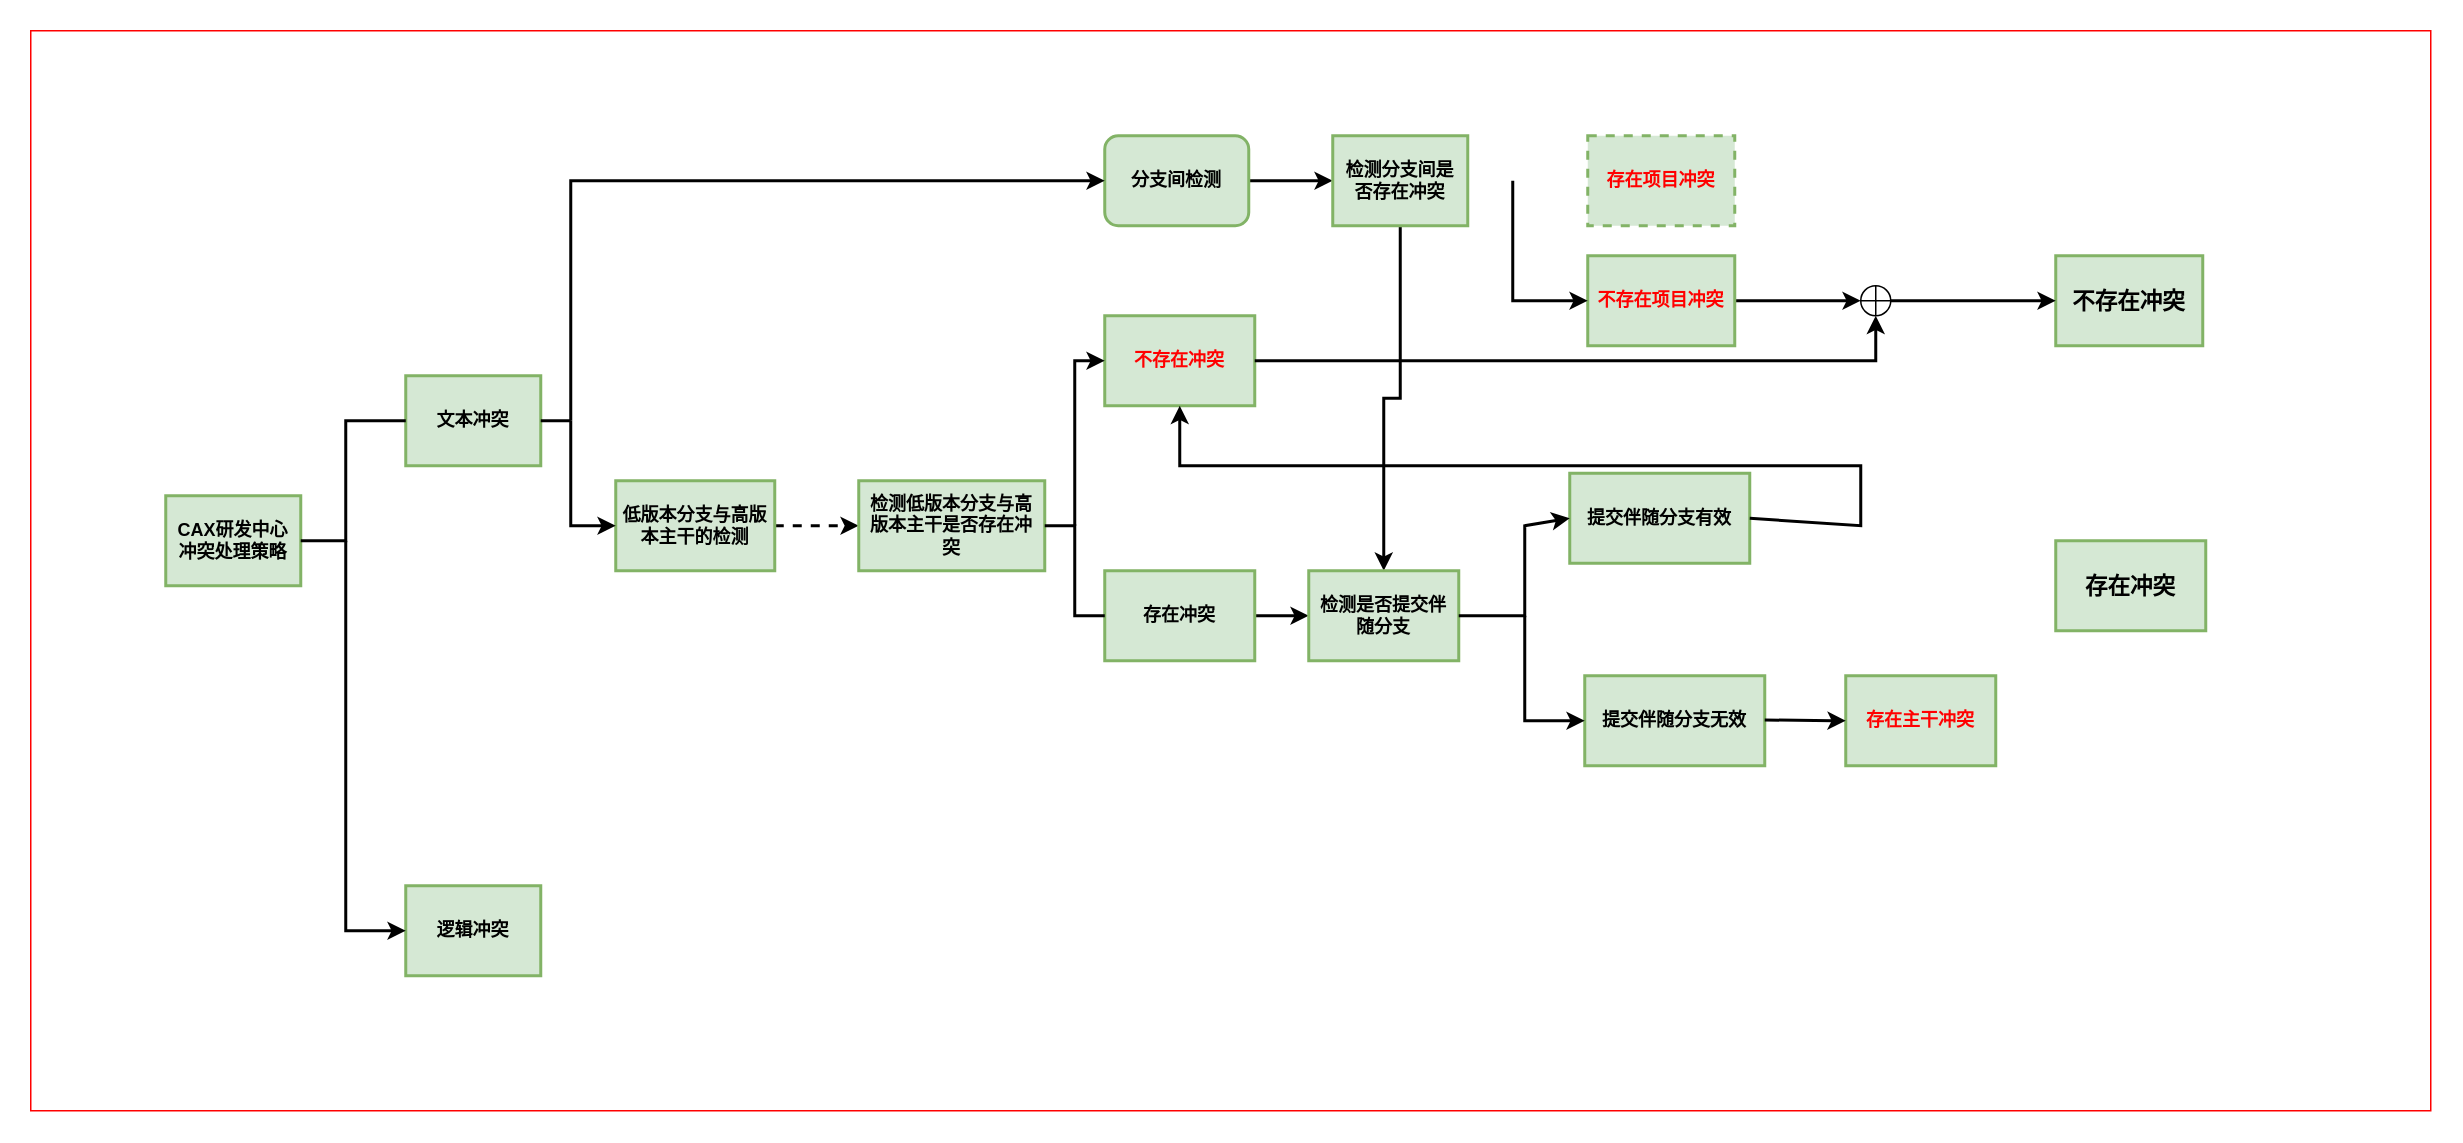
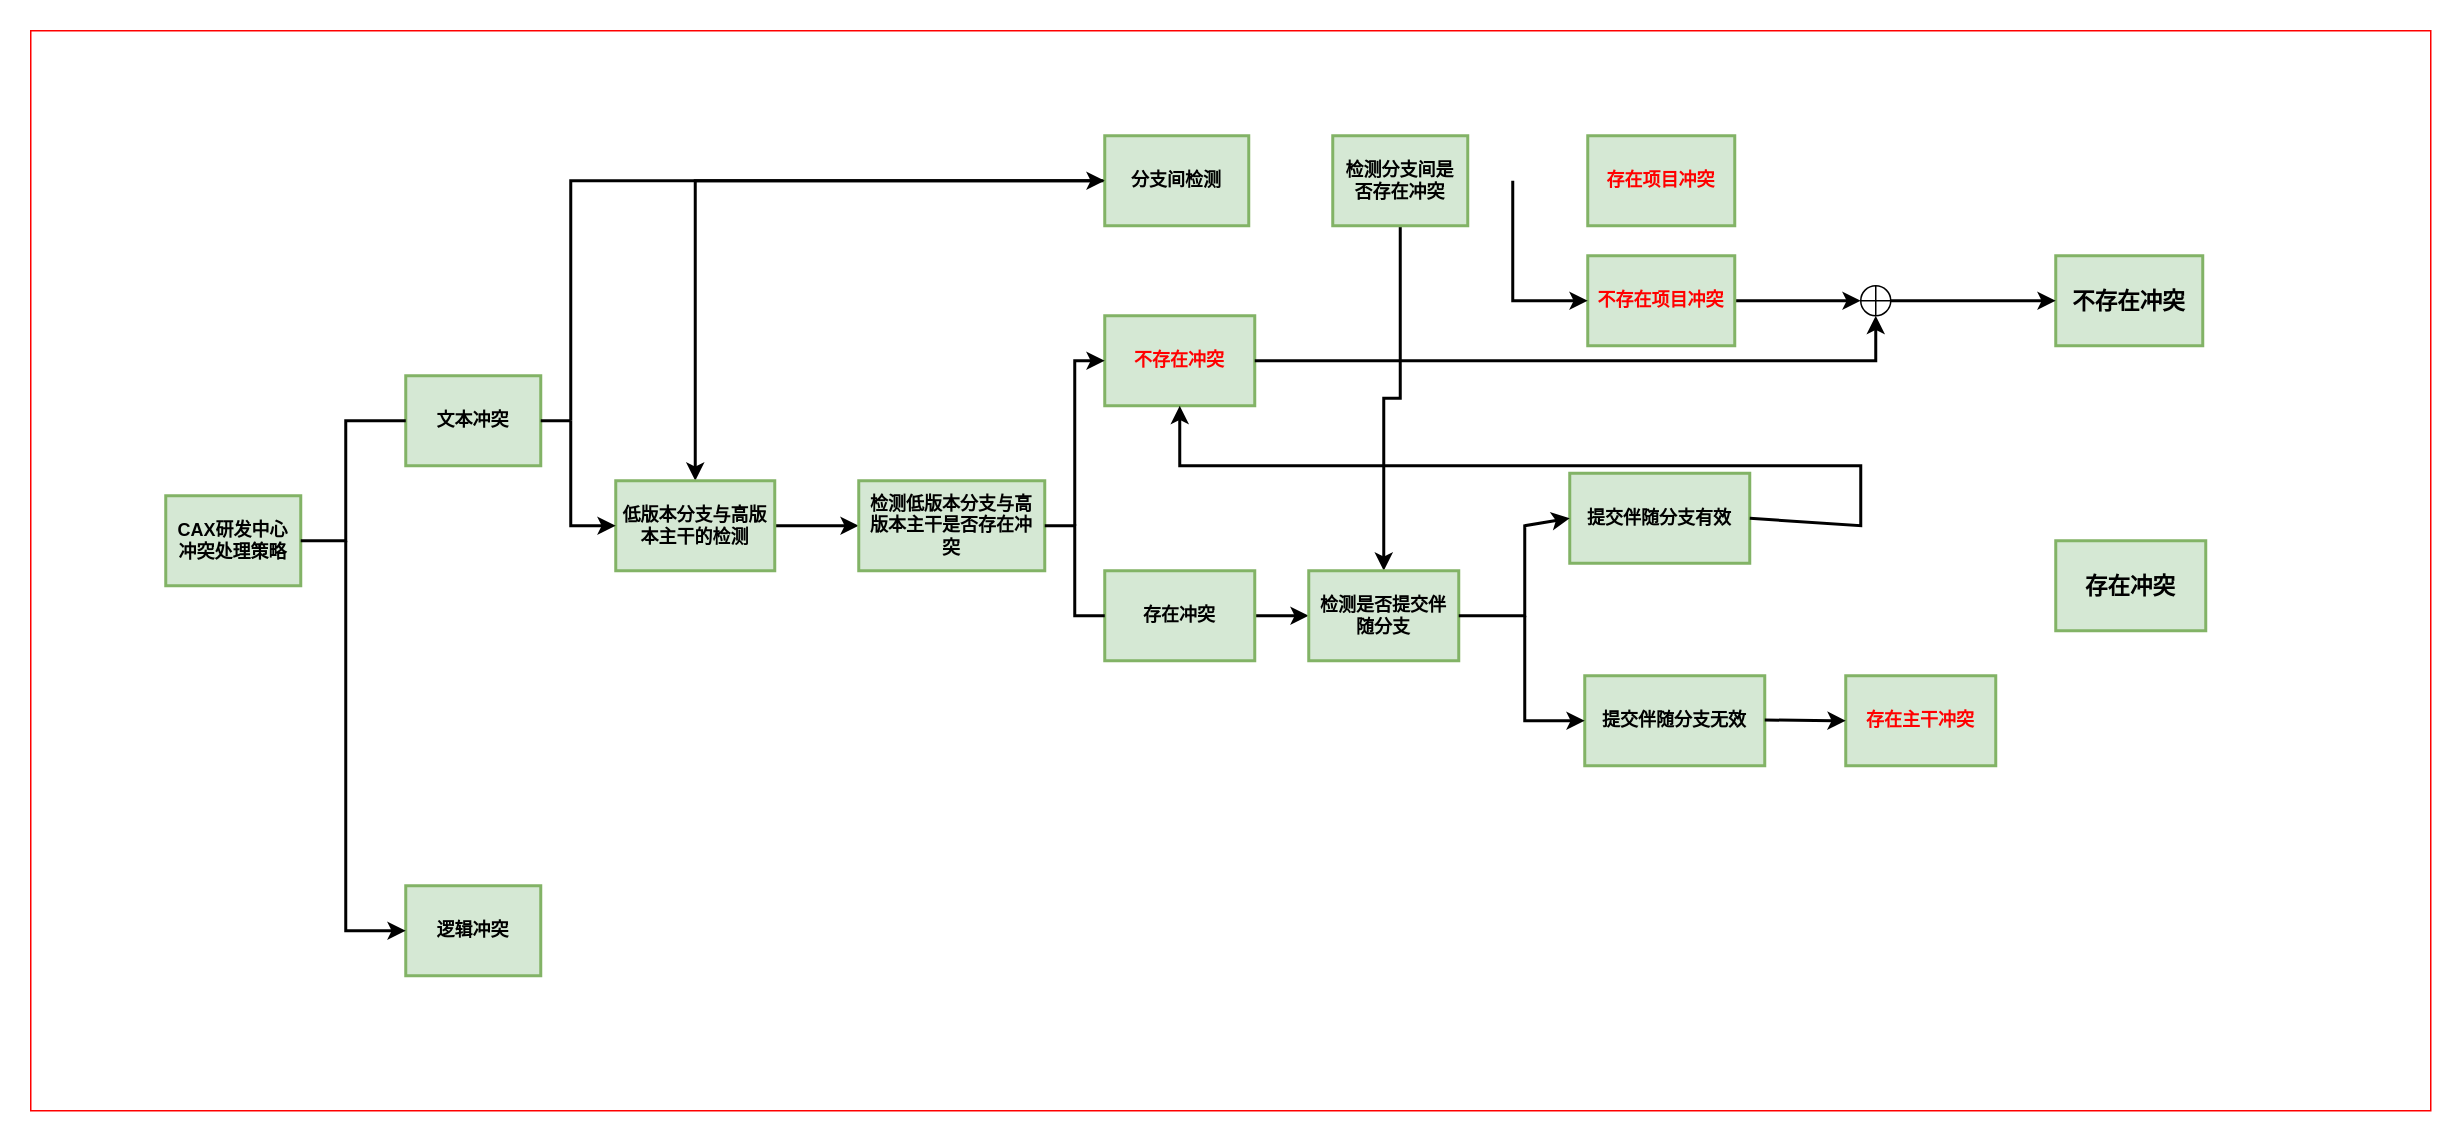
(1177, 181) -> (1177, 181)
(1284, 181) -> (695, 325)
(1661, 181) -> (1661, 181)
(812, 526) -> (812, 526)
